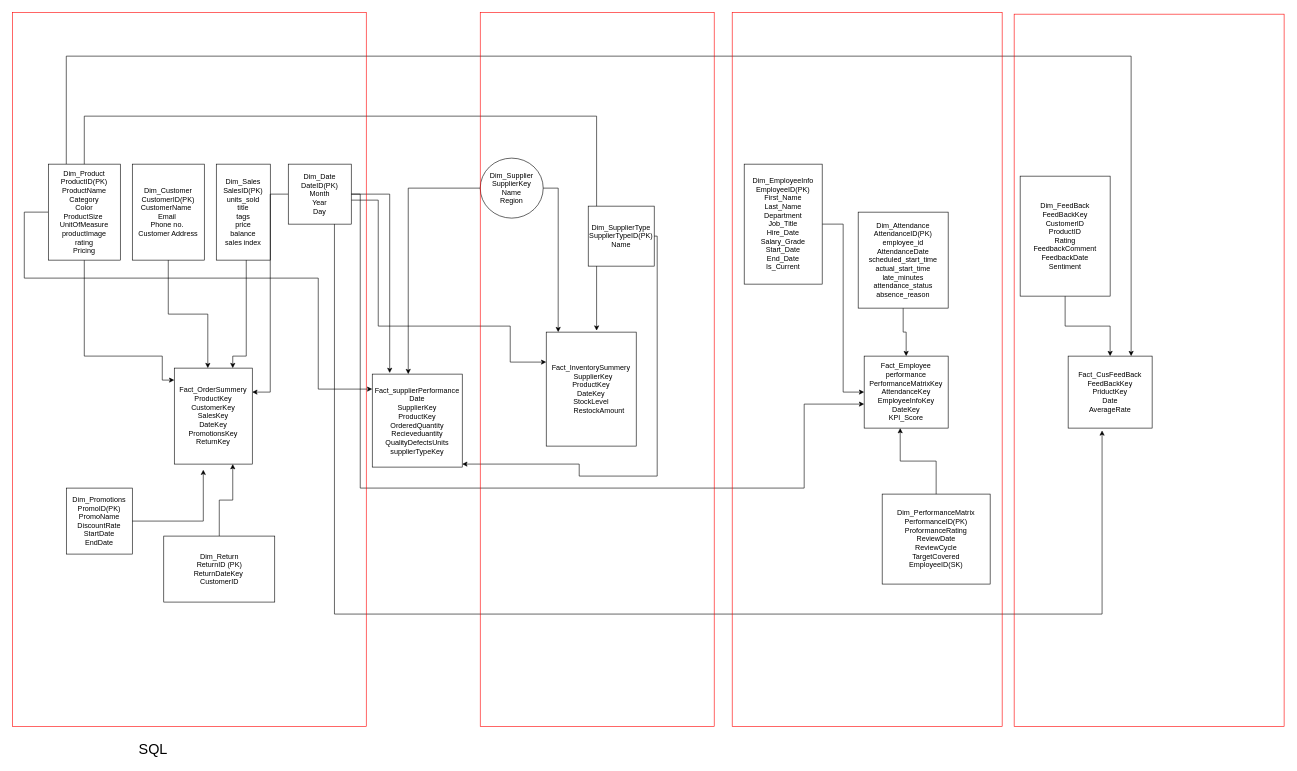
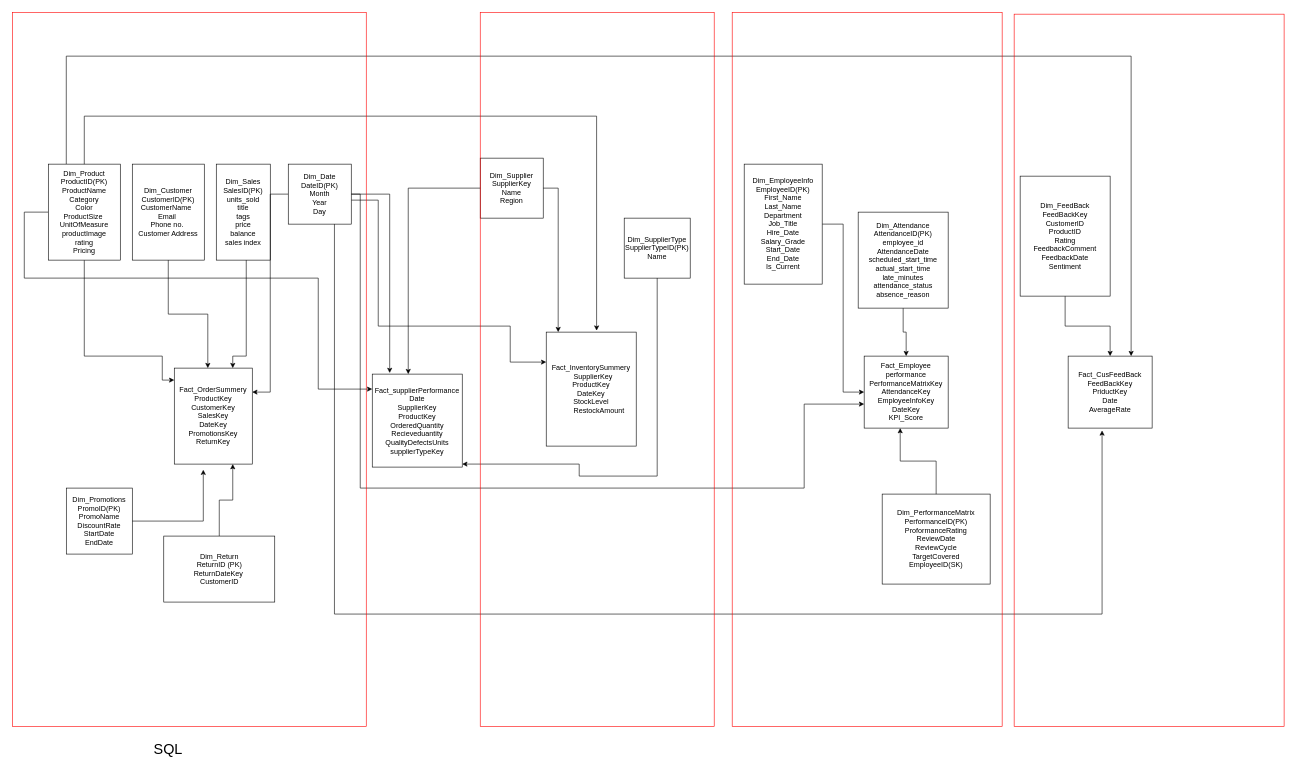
(512, 188) -> (512, 188)
(621, 236) -> (657, 248)
(153, 749) -> (168, 749)
